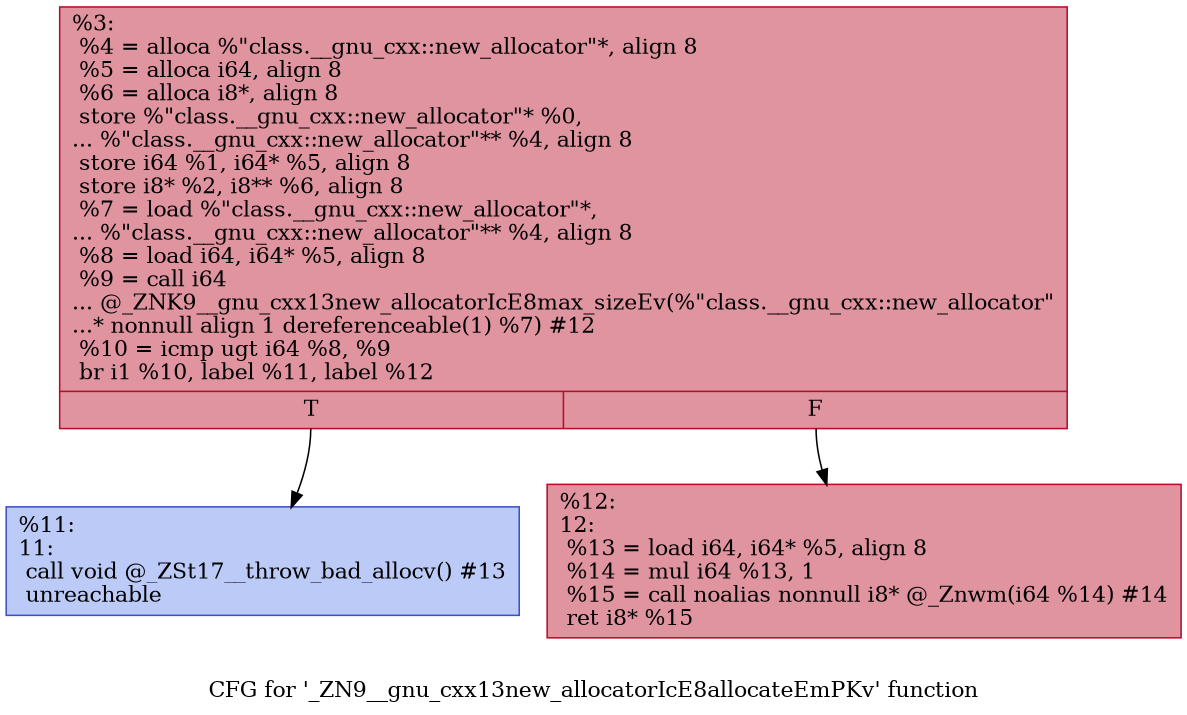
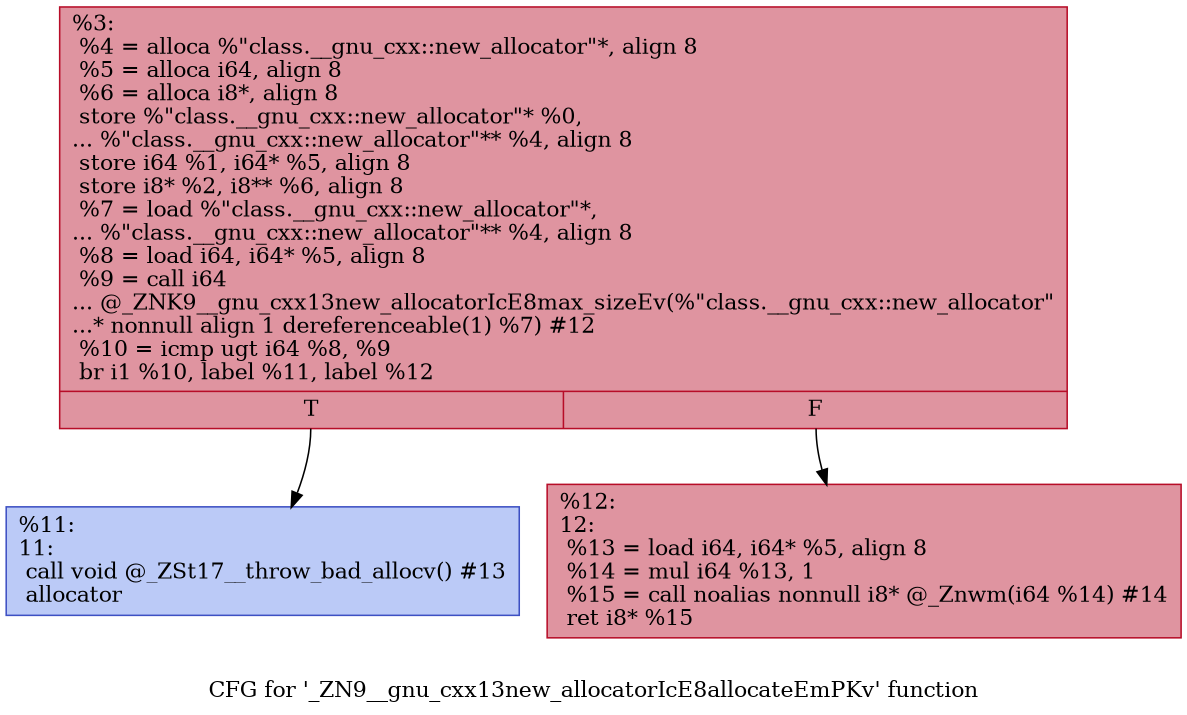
(91, 595) -> (71, 595)
